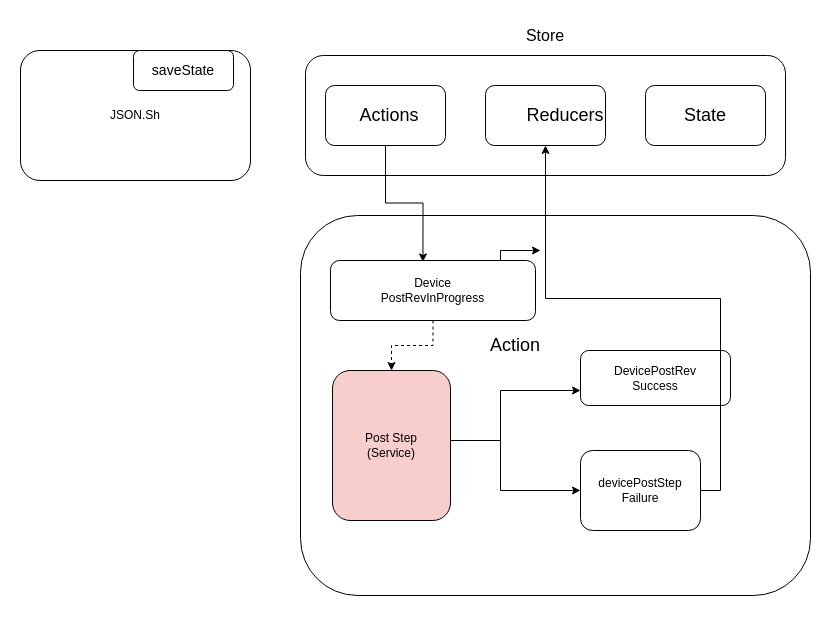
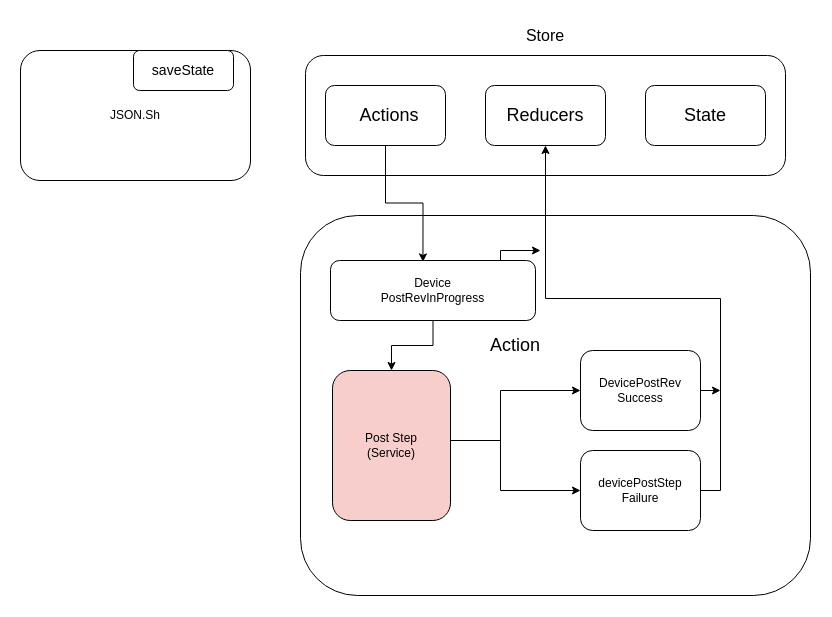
(566, 116) -> (546, 116)
(416, 346) -> (416, 346)
(656, 378) -> (641, 391)
